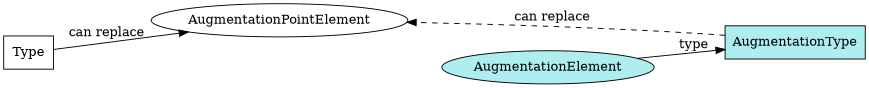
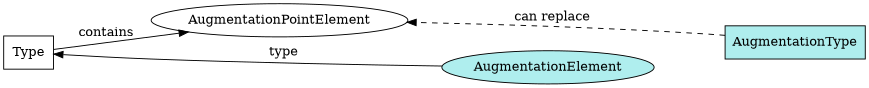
(102, 33) -> (102, 33)
(677, 54) -> (253, 62)
